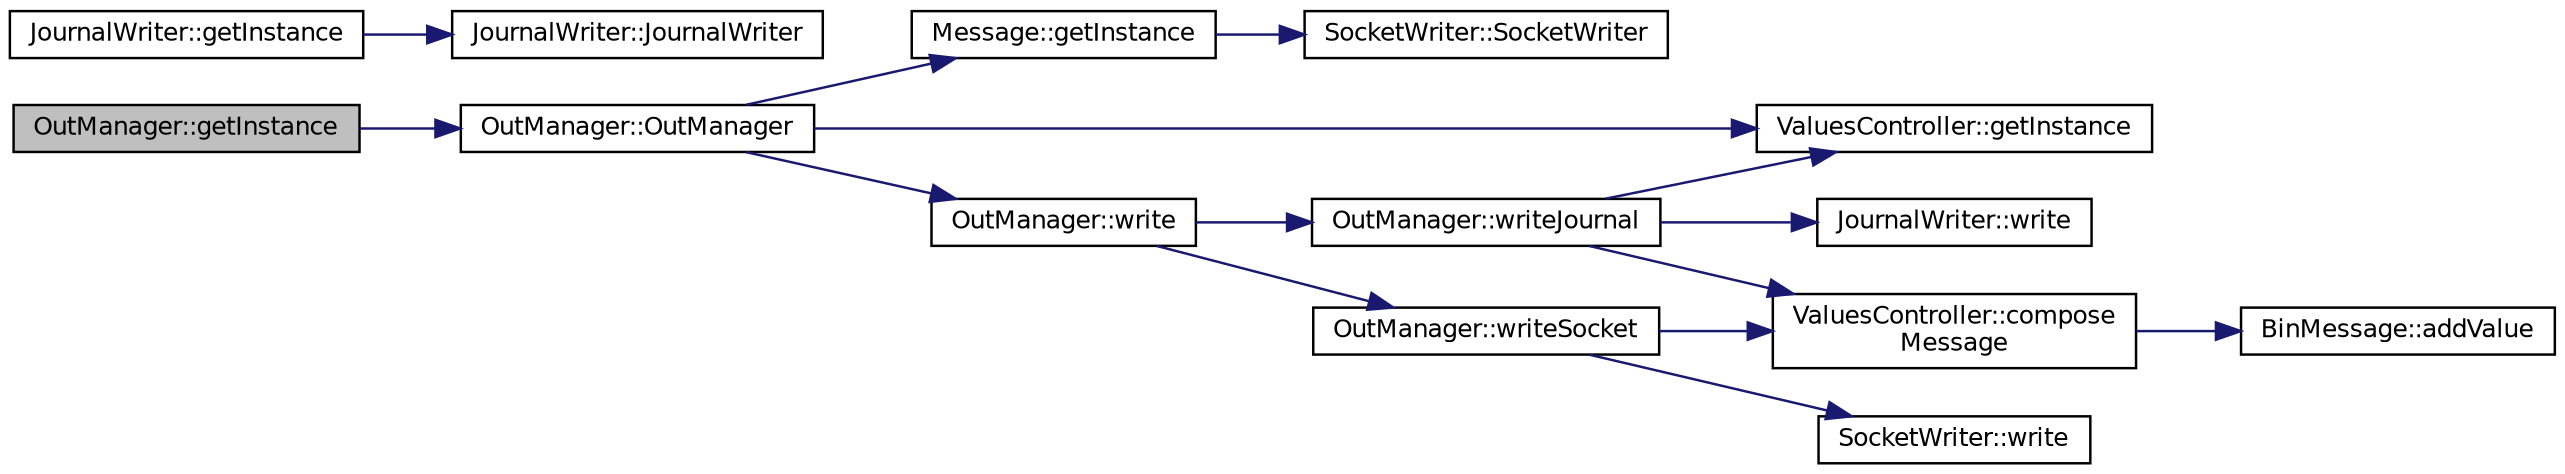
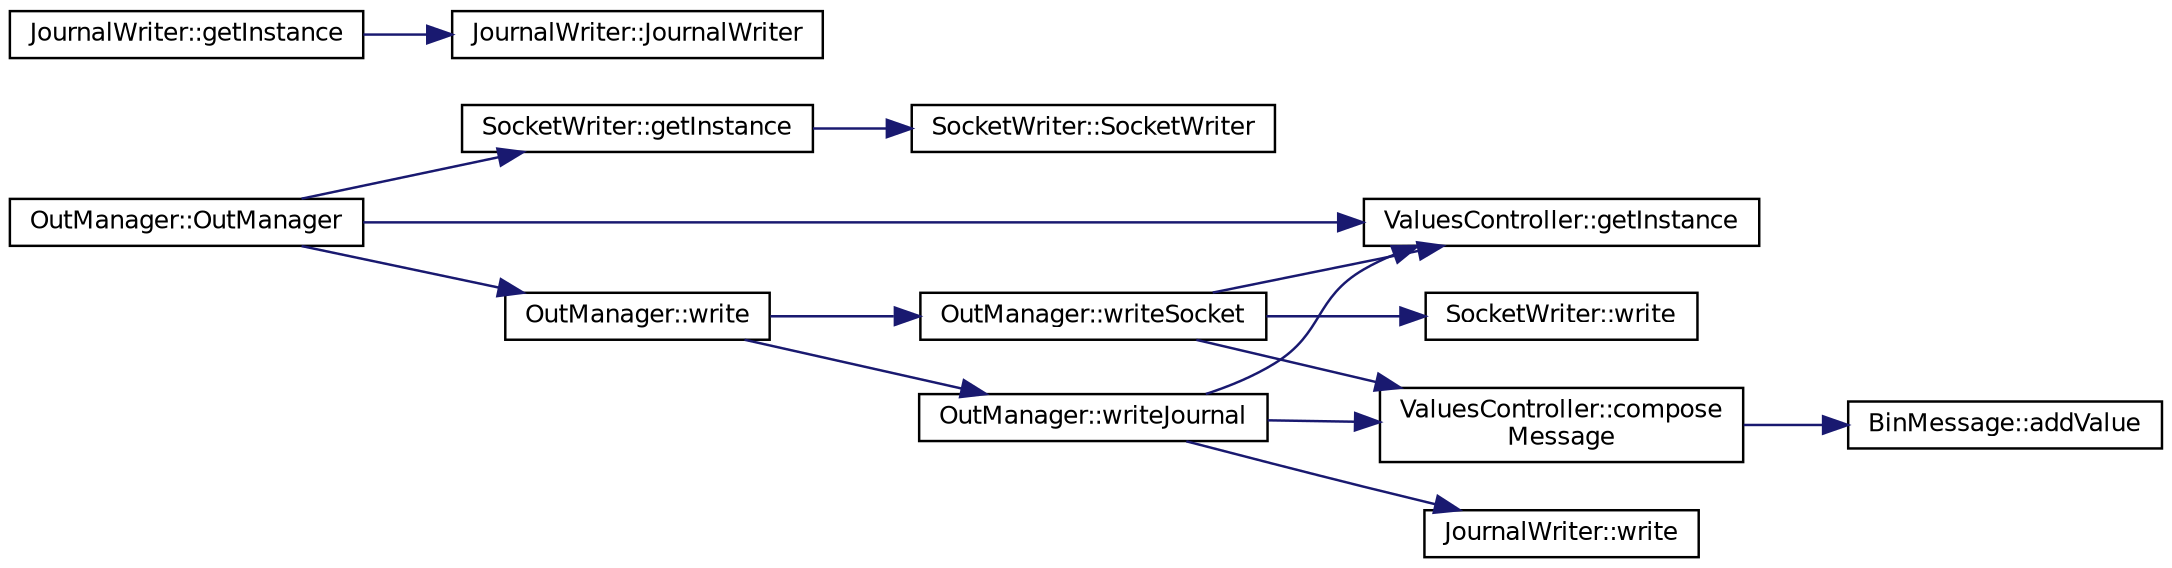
(1064, 35) -> (637, 128)
(187, 128) -> none
none -> (1316, 272)
